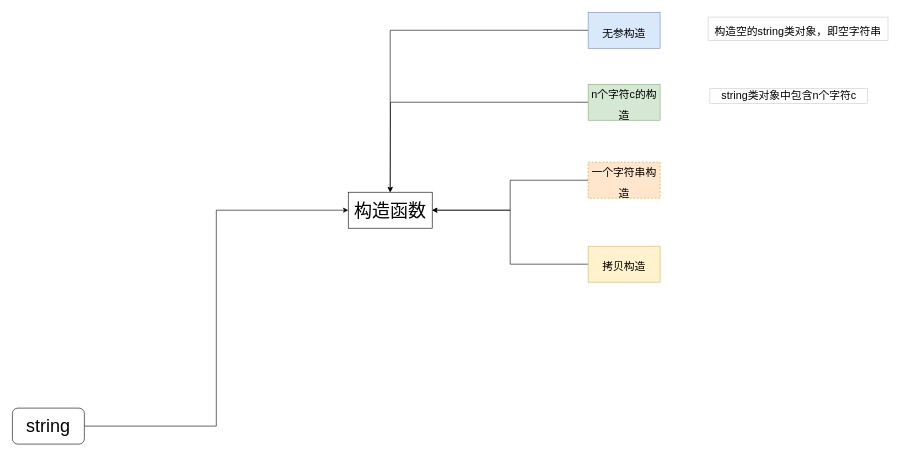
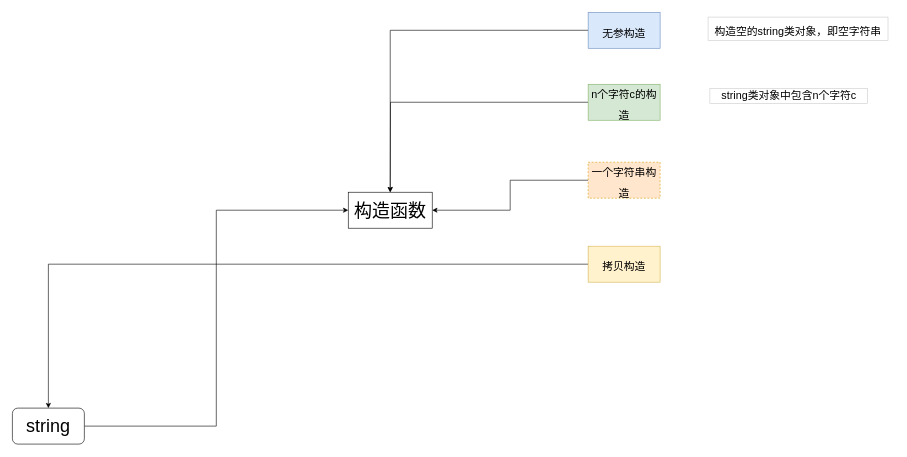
(510, 239) -> (48, 333)
